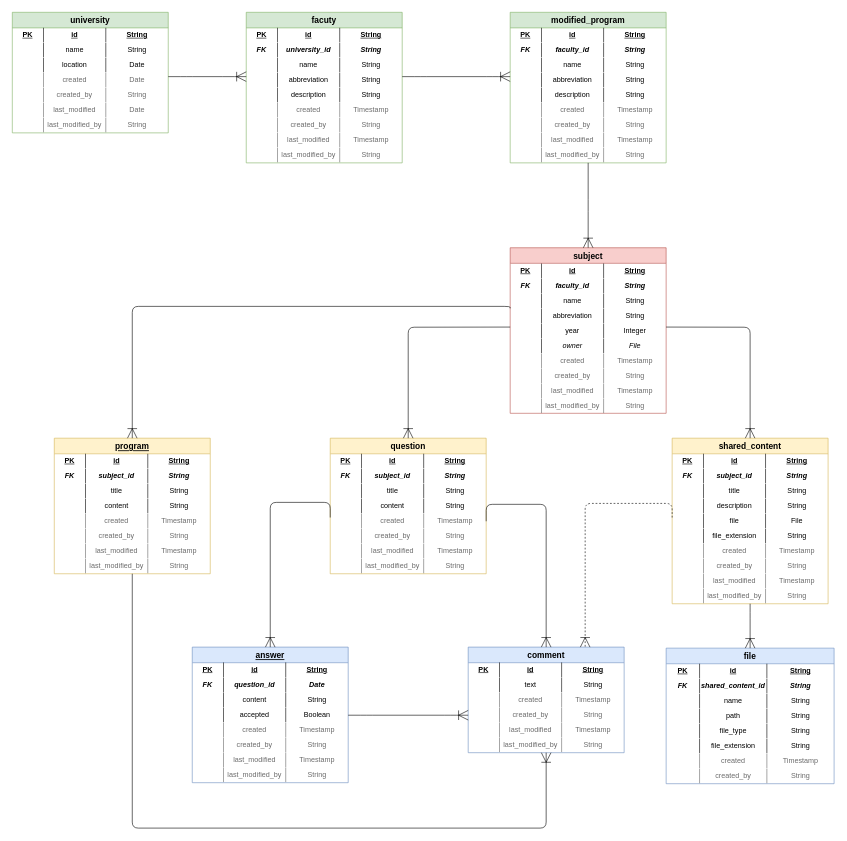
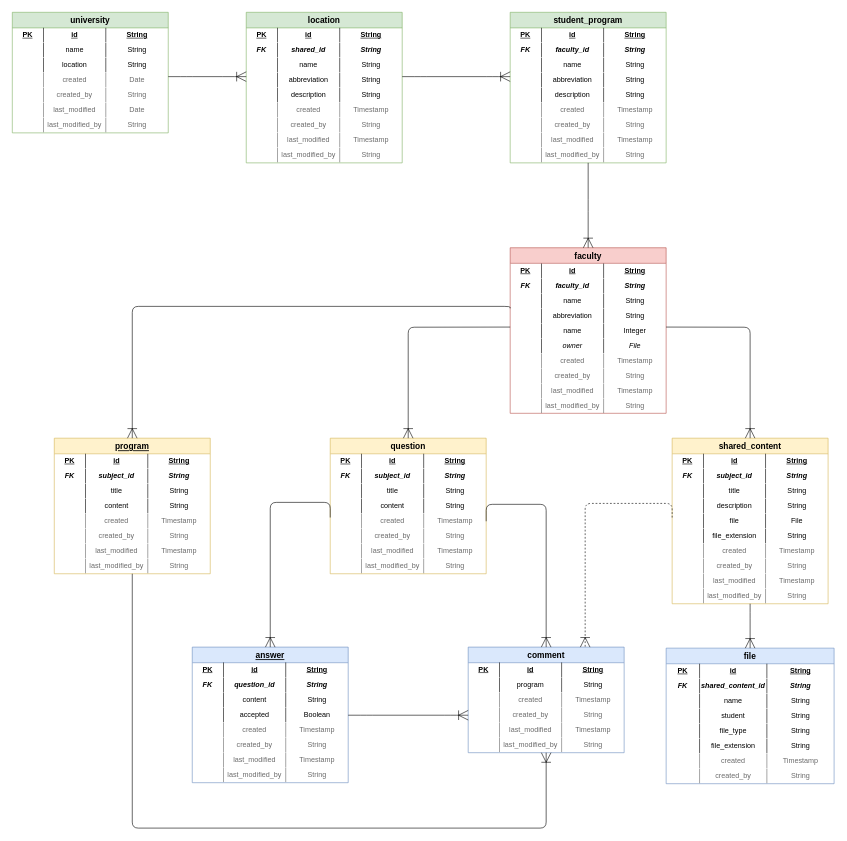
(324, 21) -> (324, 21)
(588, 21) -> (588, 21)
(281, 52) -> (275, 52)
(35, 62) -> (38, 62)
(588, 256) -> (588, 256)
(532, 328) -> (532, 328)
(225, 682) -> (228, 682)
(479, 686) -> (482, 686)
(686, 713) -> (692, 713)
